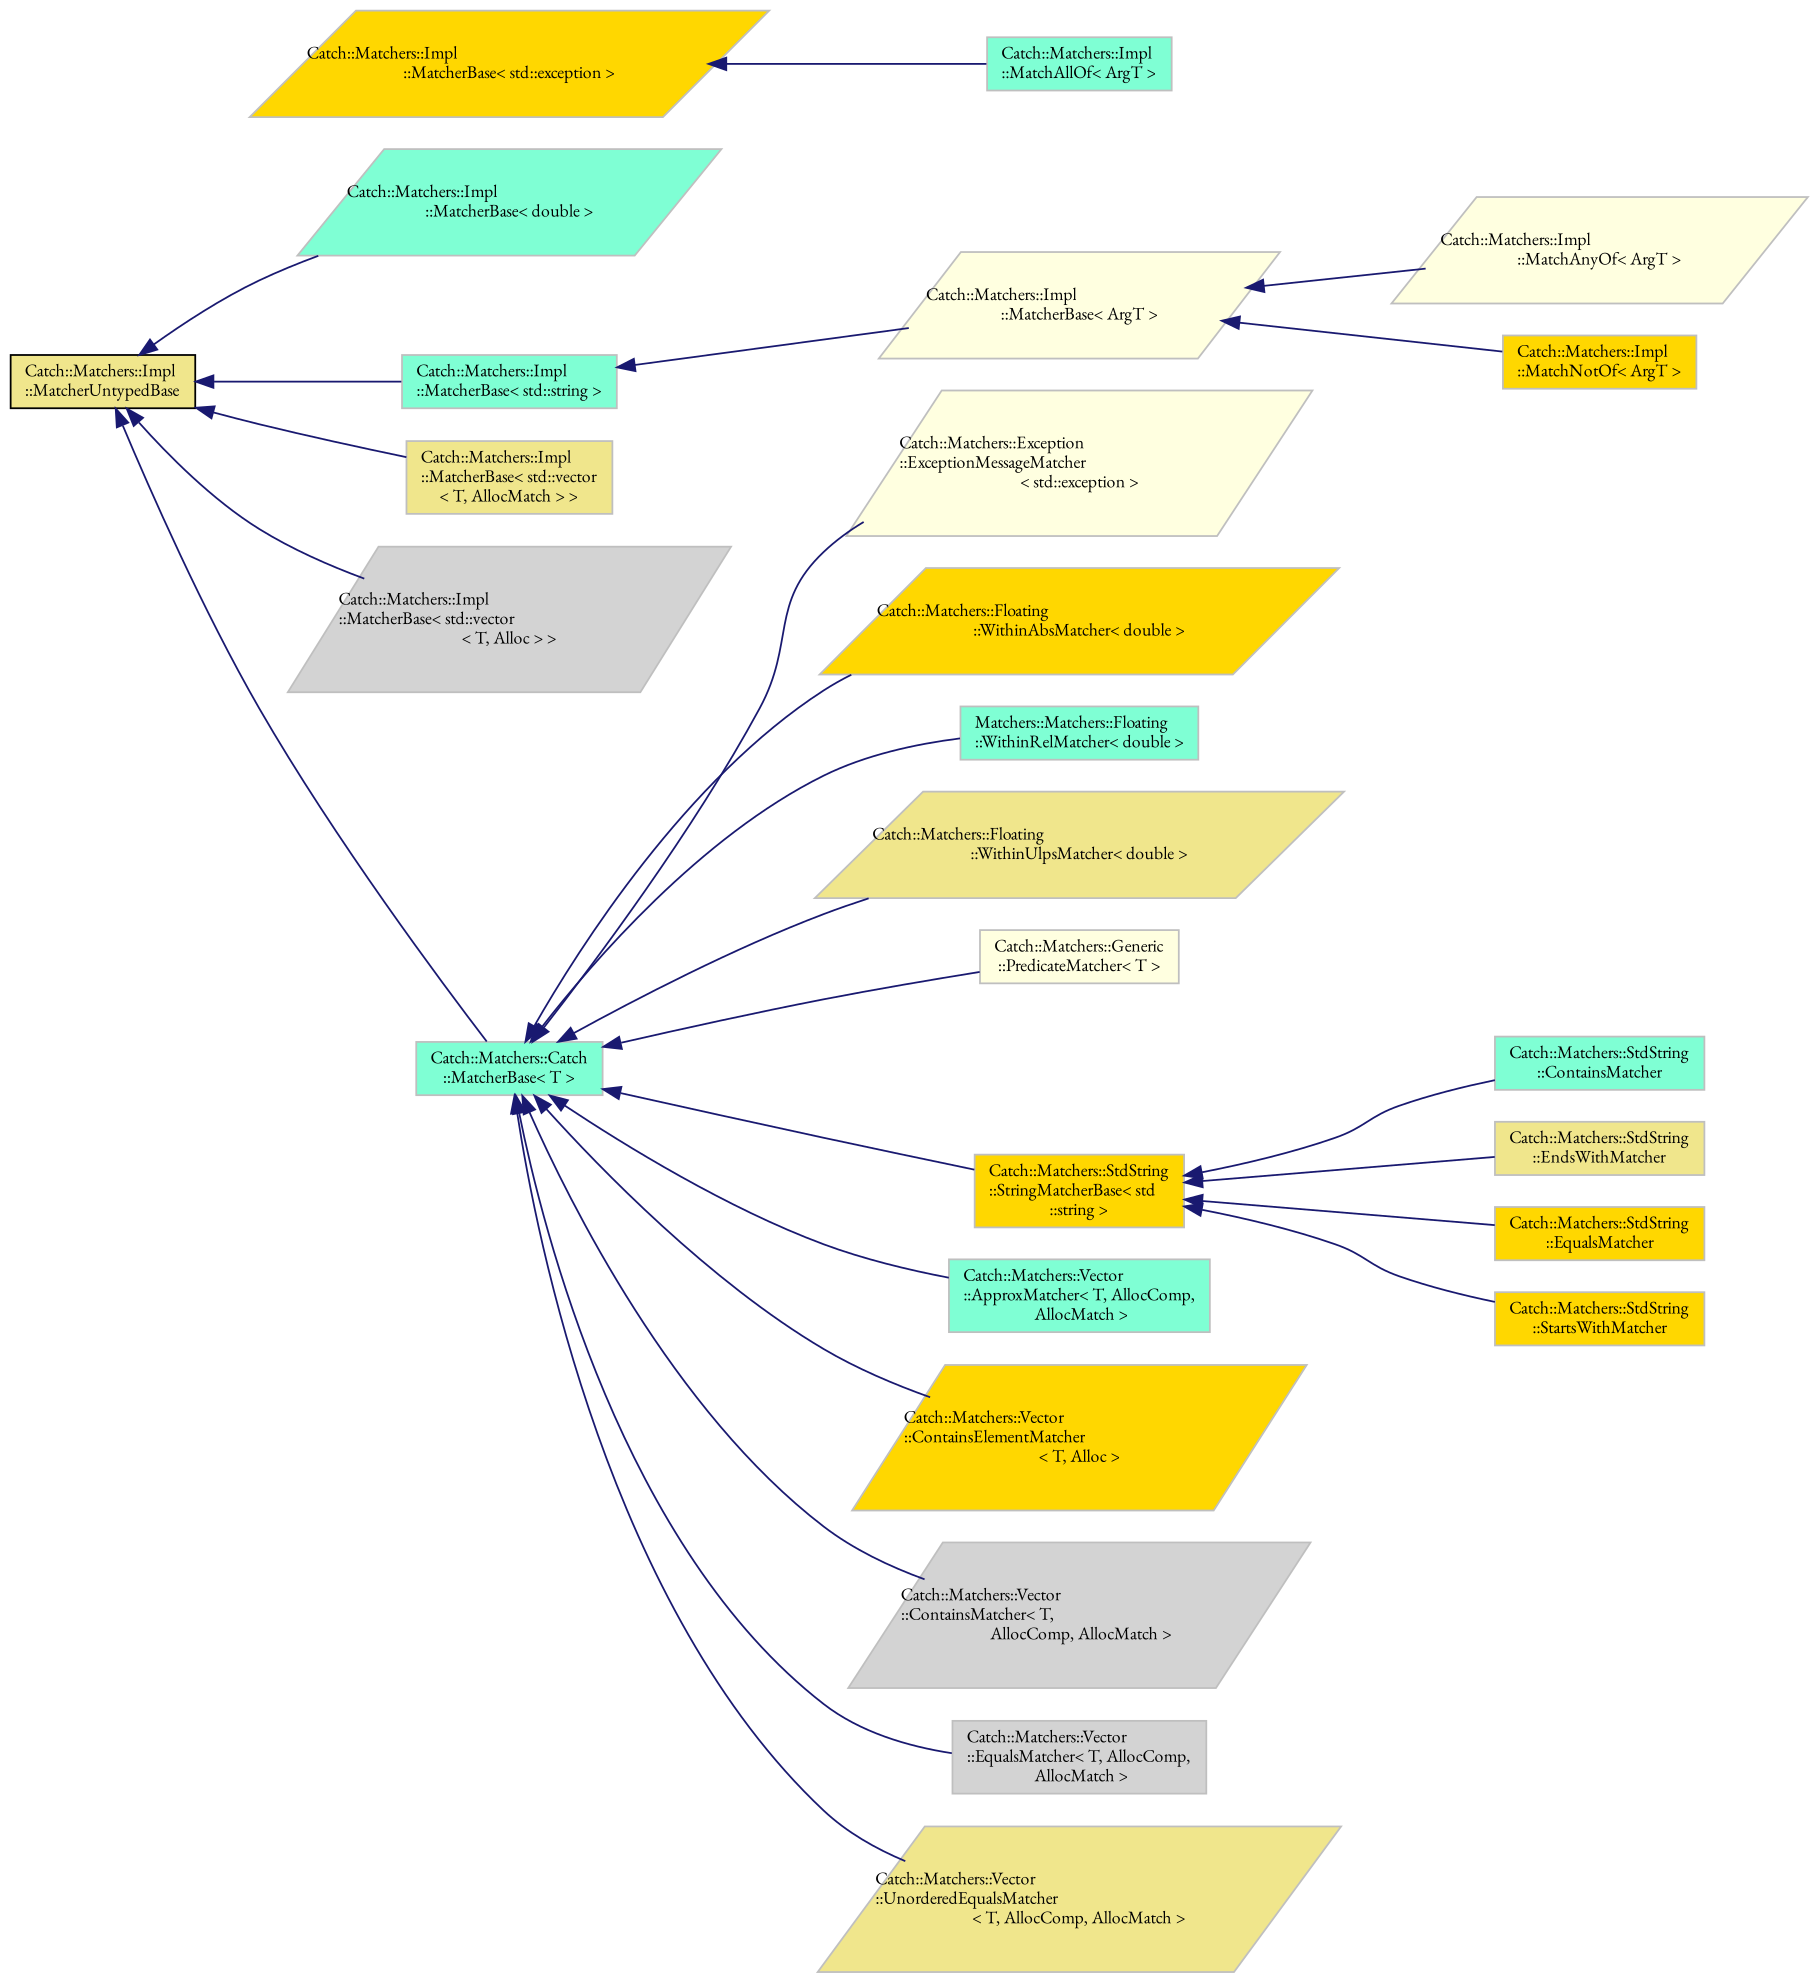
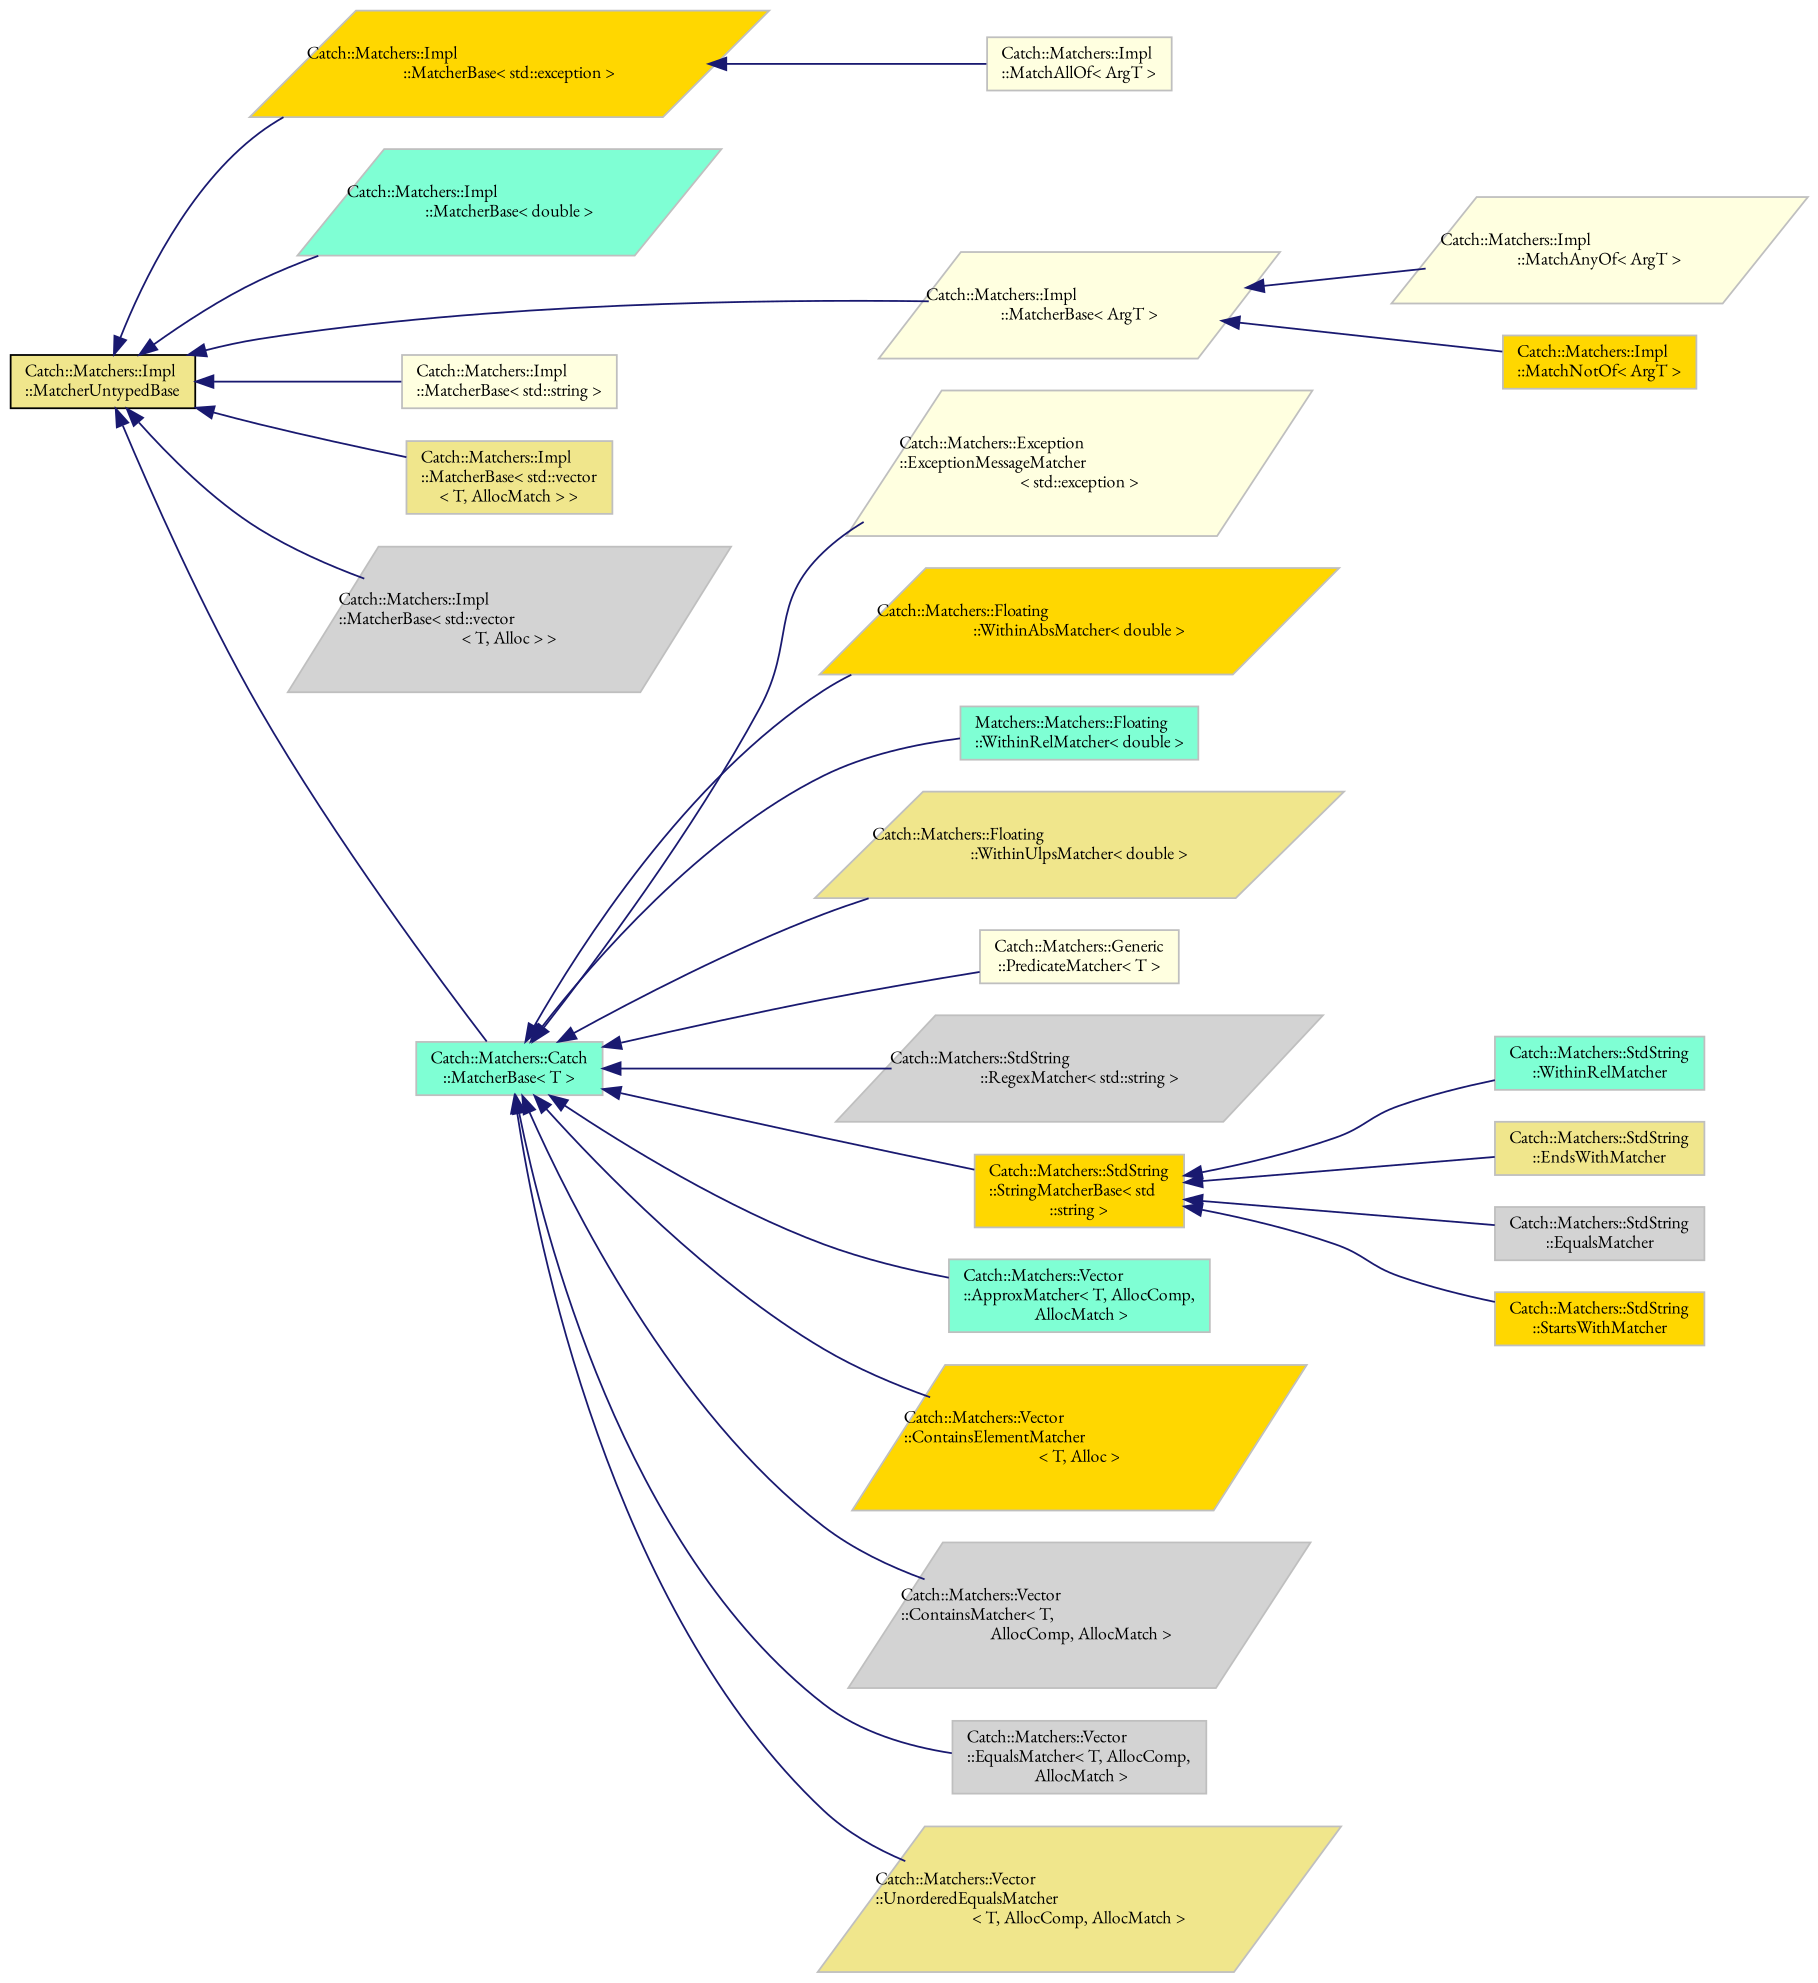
(1079, 64) -> (1079, 64)
none -> (185, 214)
(772, 347) -> (566, 309)
(509, 382) -> (509, 382)
(1600, 1063) -> (1600, 1063)
none -> (1079, 1069)
(1600, 1234) -> (1600, 1234)
